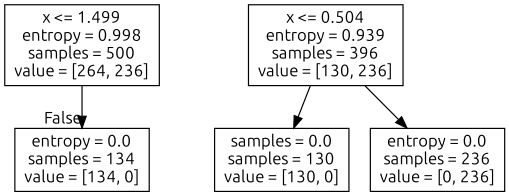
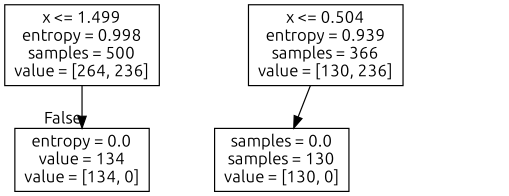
(326, 45) -> (326, 45)
(82, 160) -> (82, 160)
(438, 160) -> none
